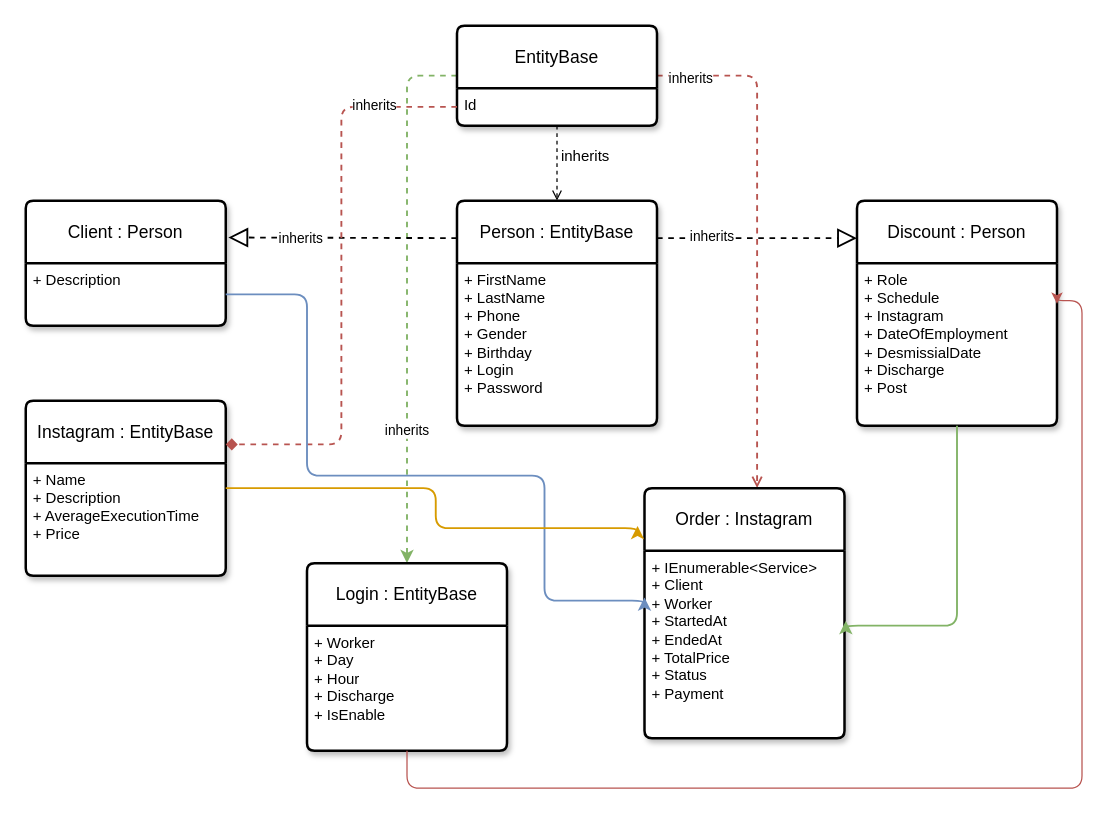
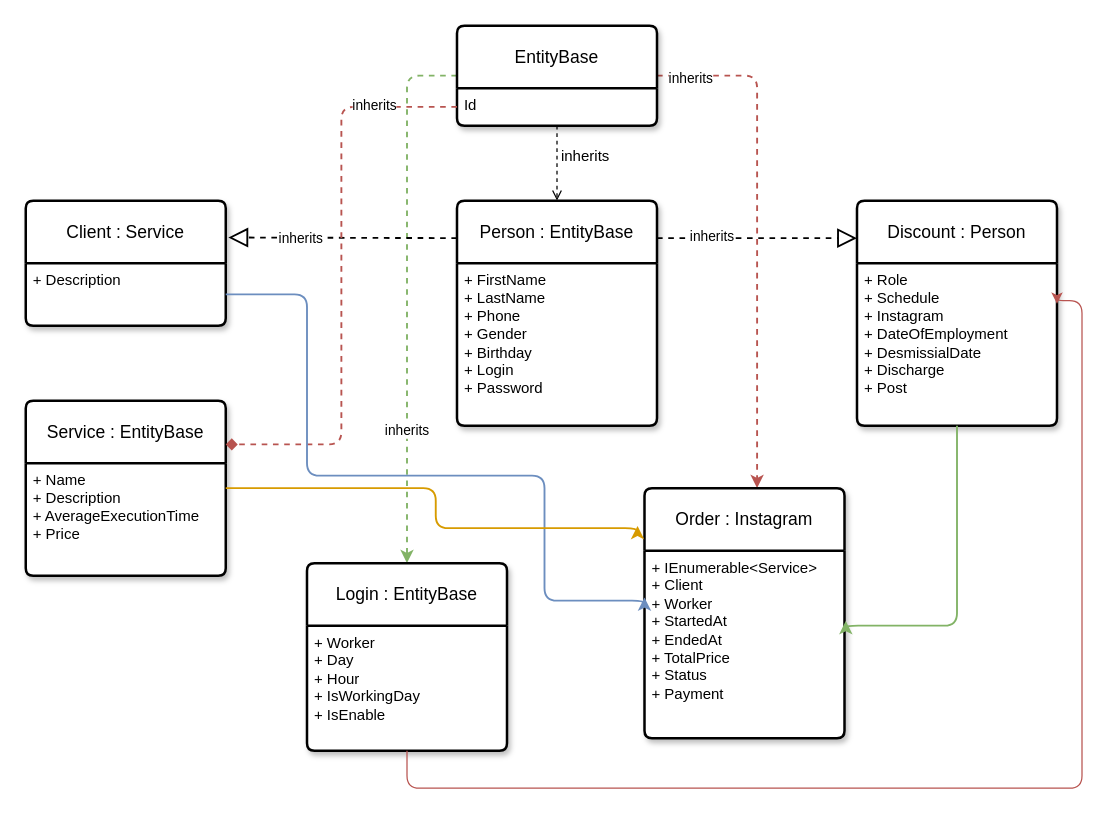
(126, 232) -> (126, 232)
(126, 432) -> (126, 432)
(757, 479) -> (757, 477)
(357, 679) -> (369, 679)
